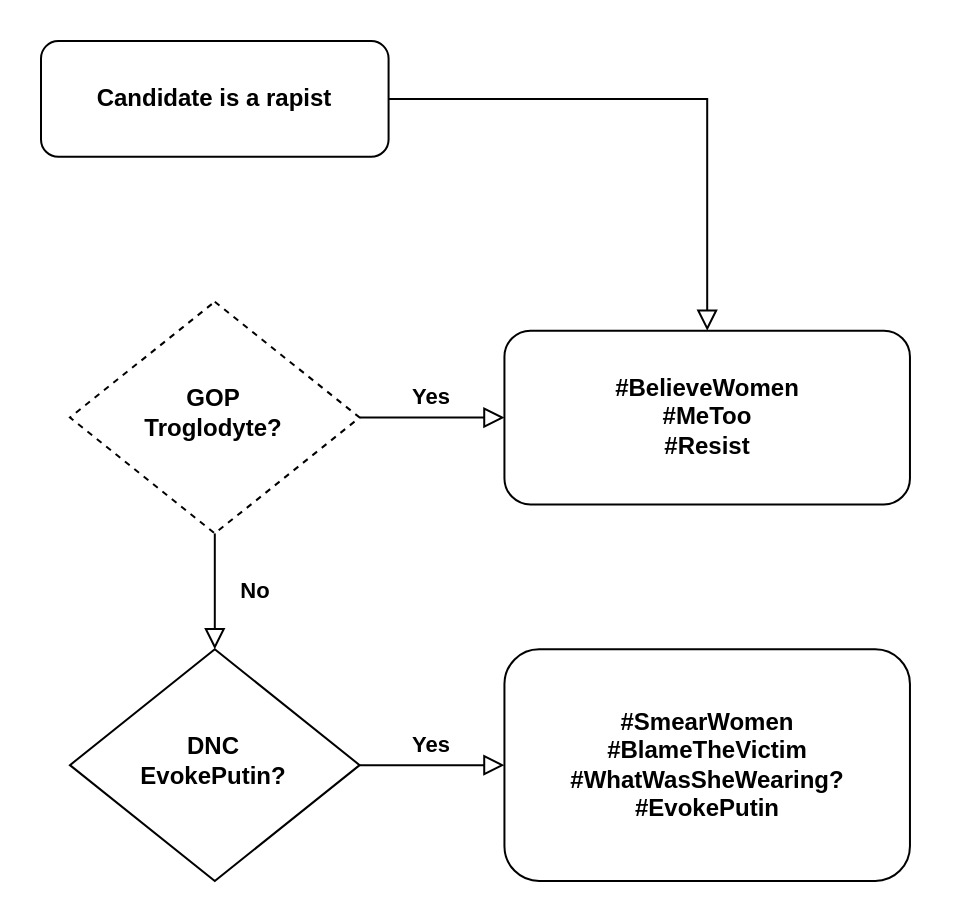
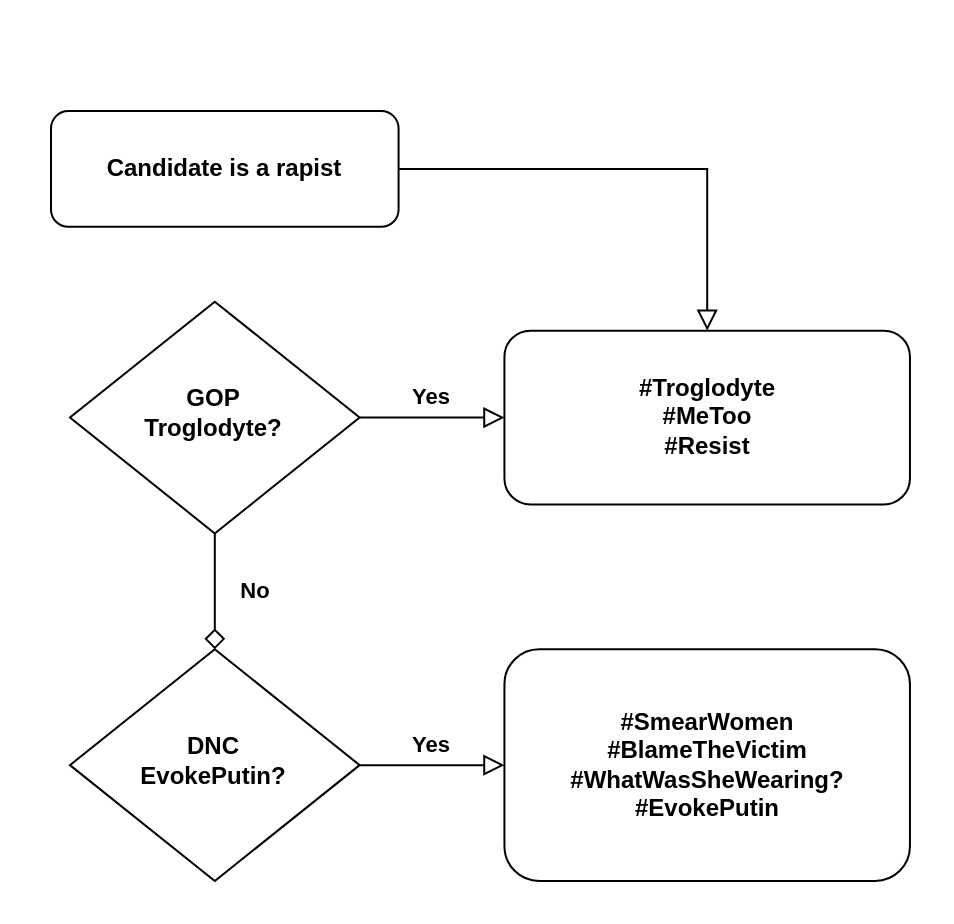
(215, 99) -> (225, 169)
(708, 417) -> (708, 417)
(215, 418) -> (215, 418)
(215, 627) -> (215, 628)
